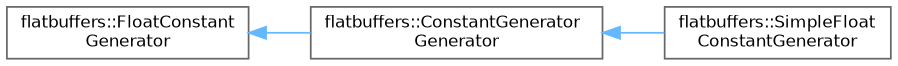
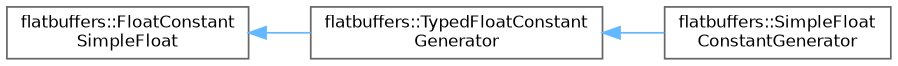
(128, 33) -> (128, 33)
(457, 33) -> (457, 33)
